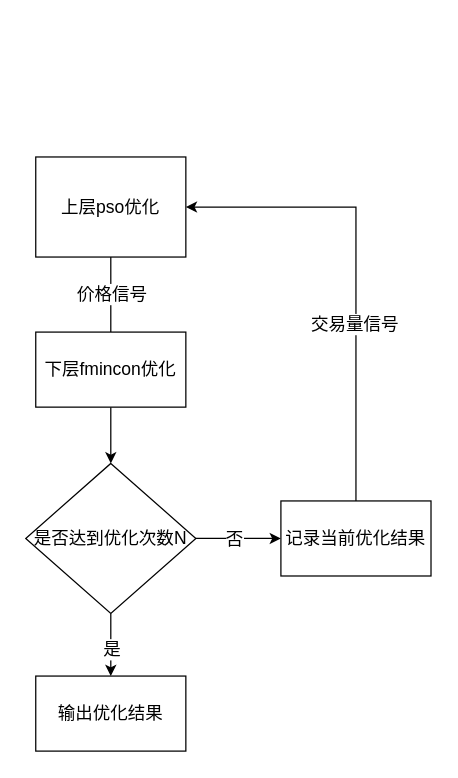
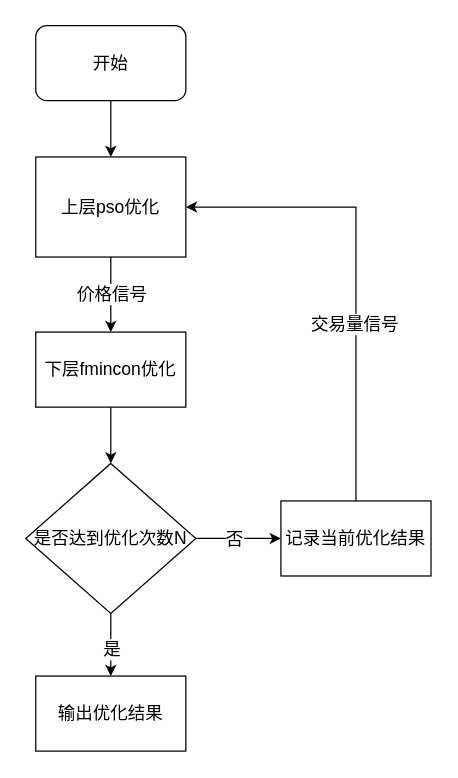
none -> (111, 63)
none -> (111, 125)
(111, 325) -> (111, 322)
